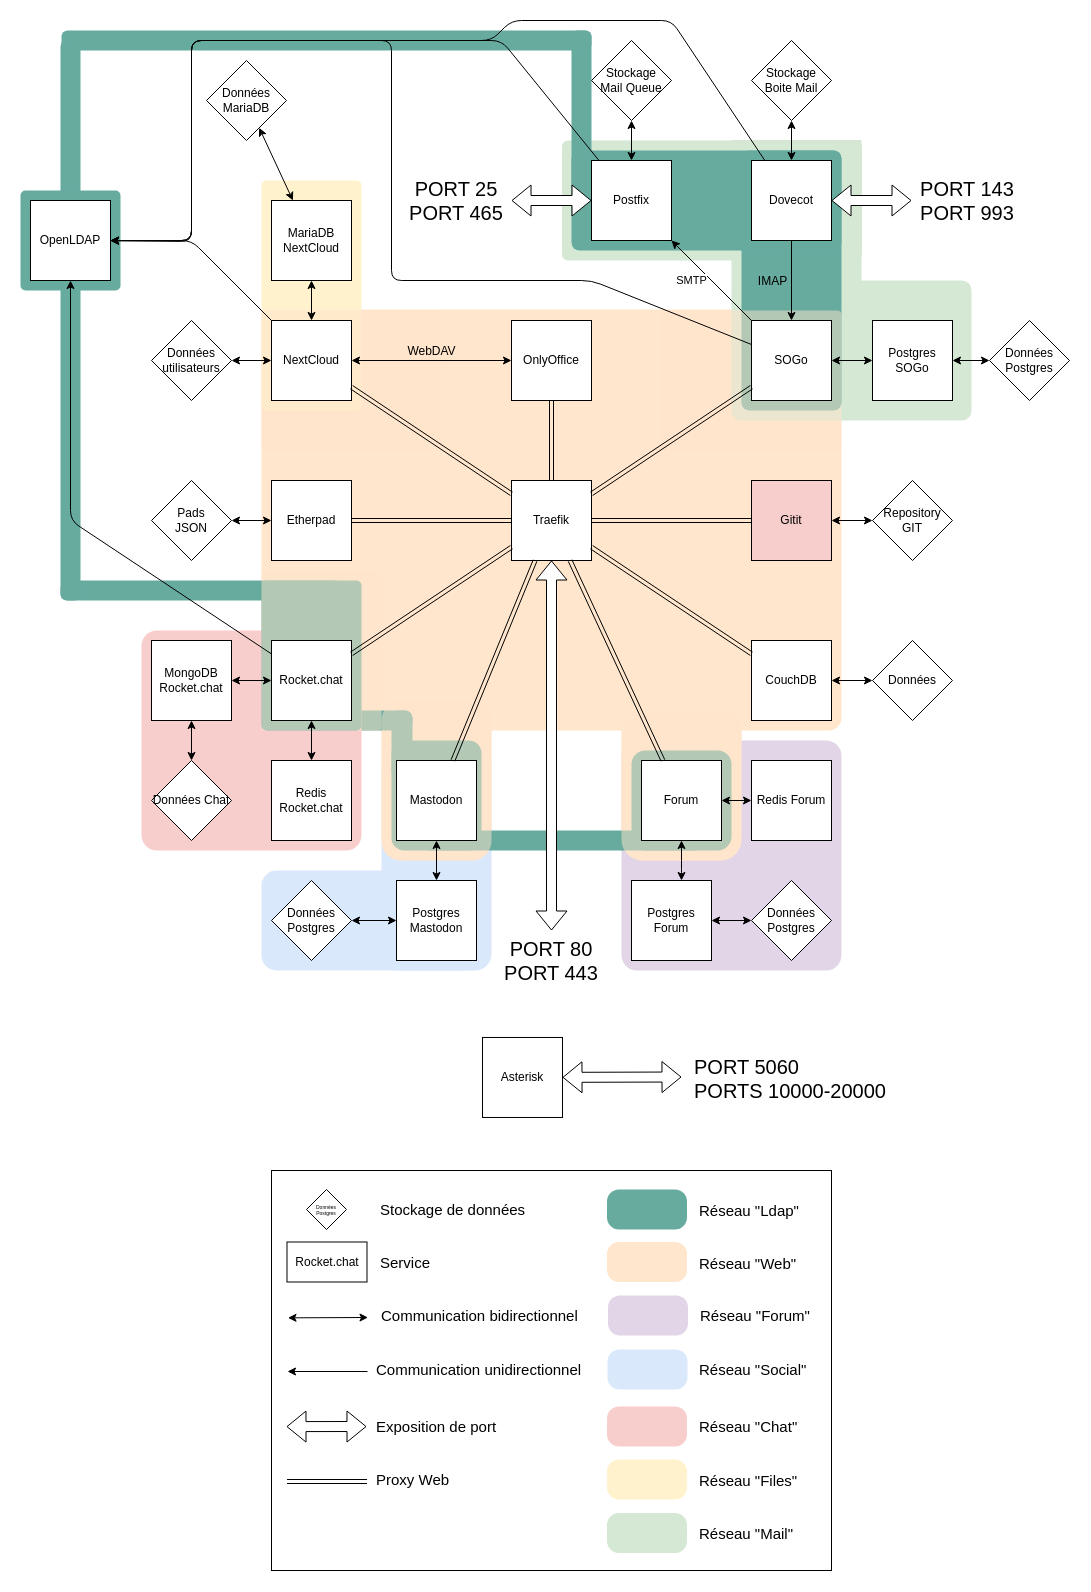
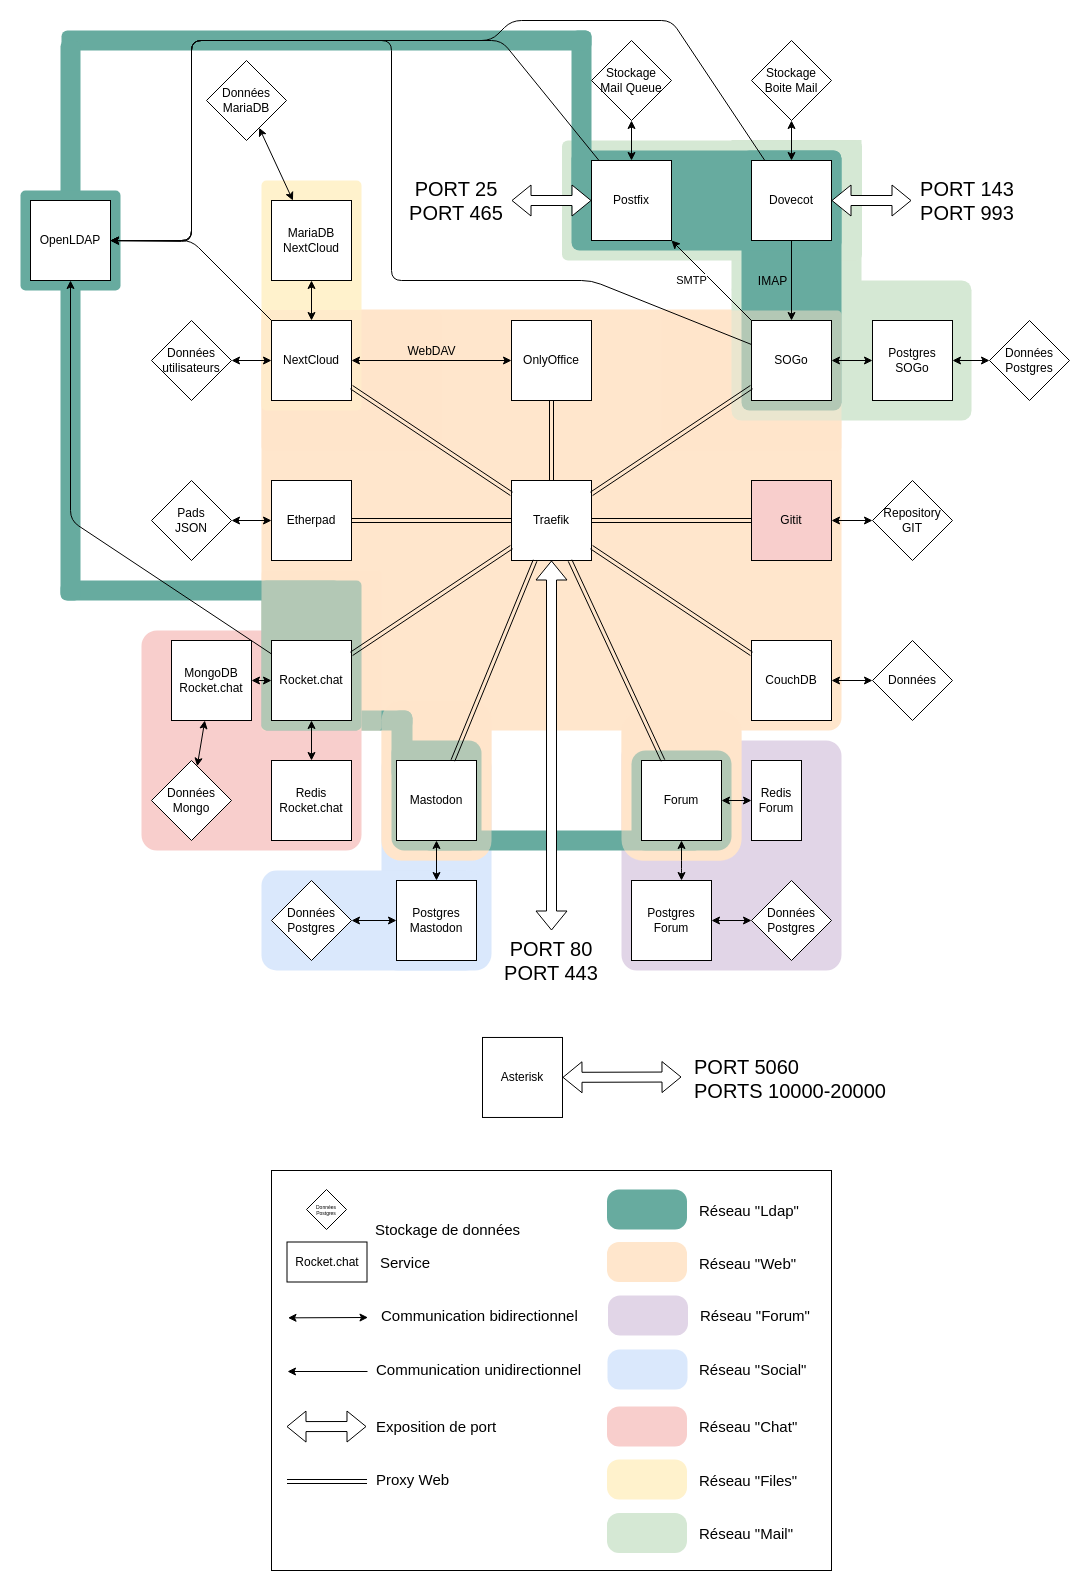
(192, 681) -> (212, 681)
(192, 801) -> (192, 801)
(792, 801) -> (777, 801)
(478, 1210) -> (473, 1230)
